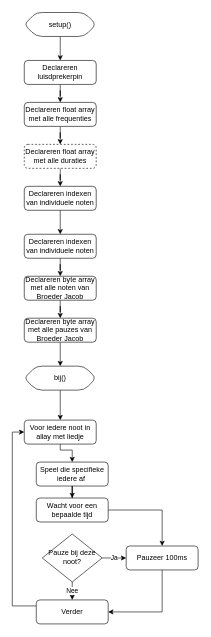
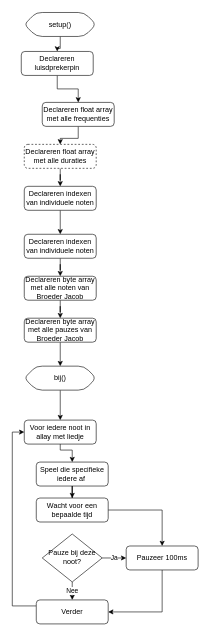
(60, 72) -> (57, 63)
(60, 114) -> (78, 114)
